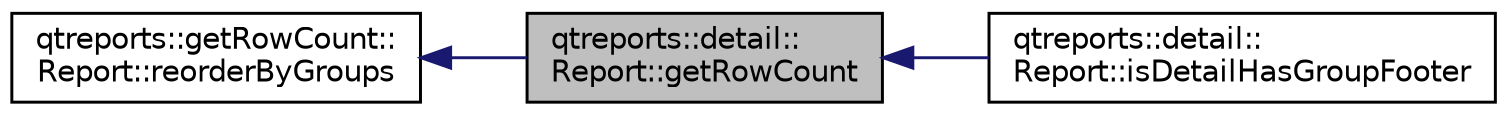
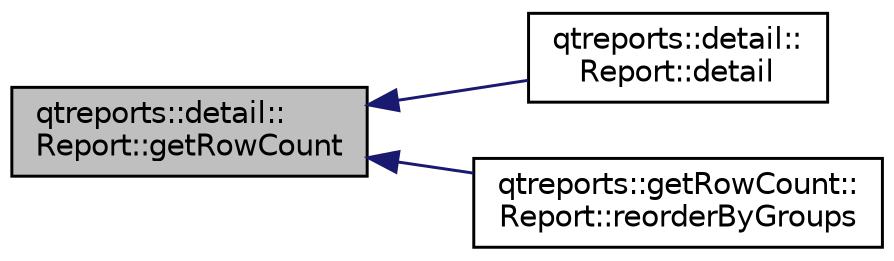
(489, 58) -> (436, 168)
(1242, 58) -> (678, 58)
